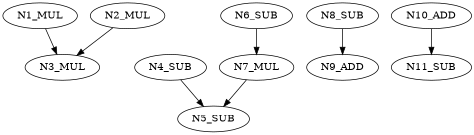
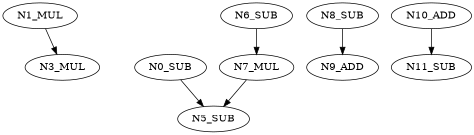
(128, 16) -> none
(171, 67) -> (171, 67)
